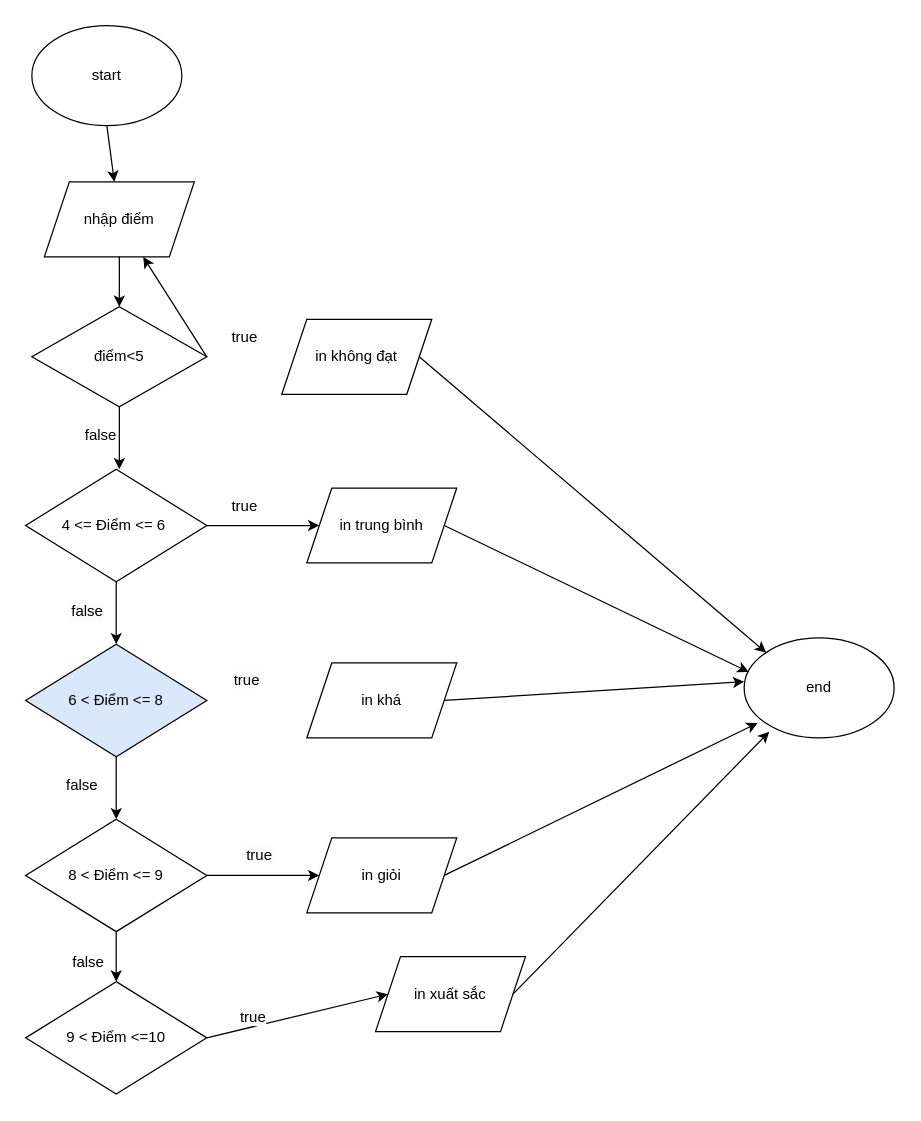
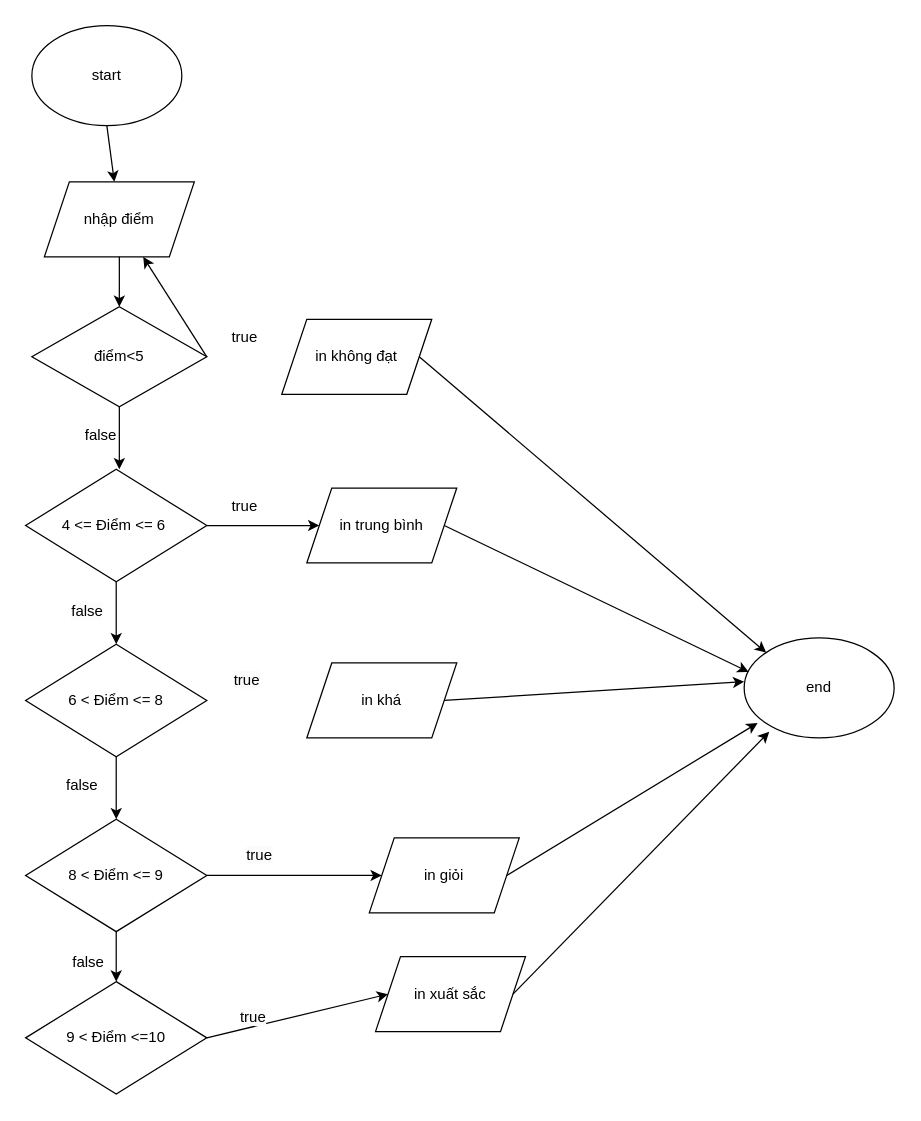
(116, 701) -> (116, 701)
(382, 876) -> (444, 876)
